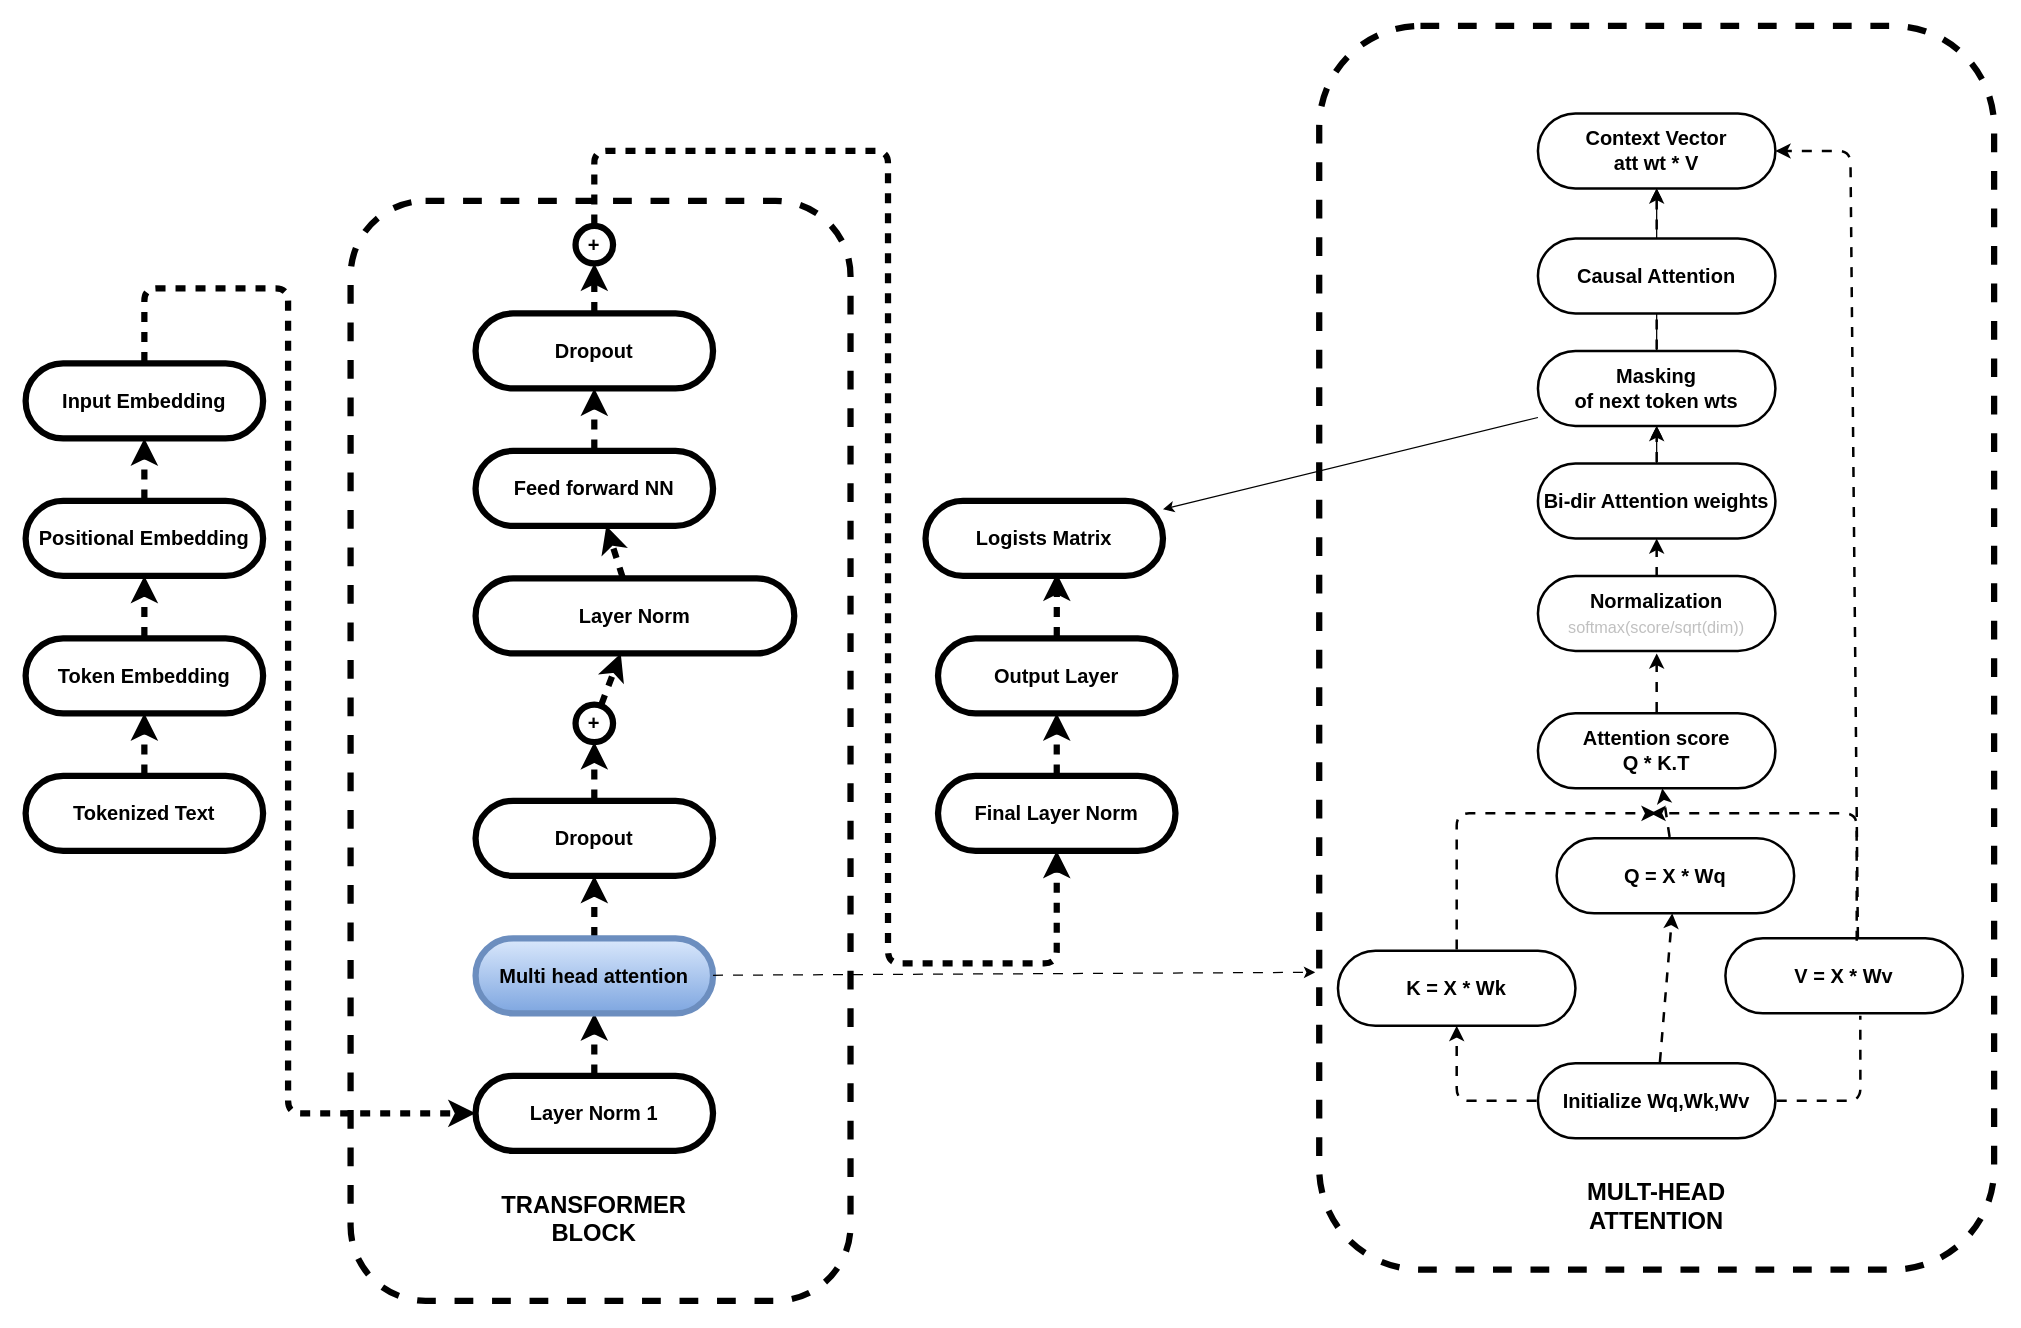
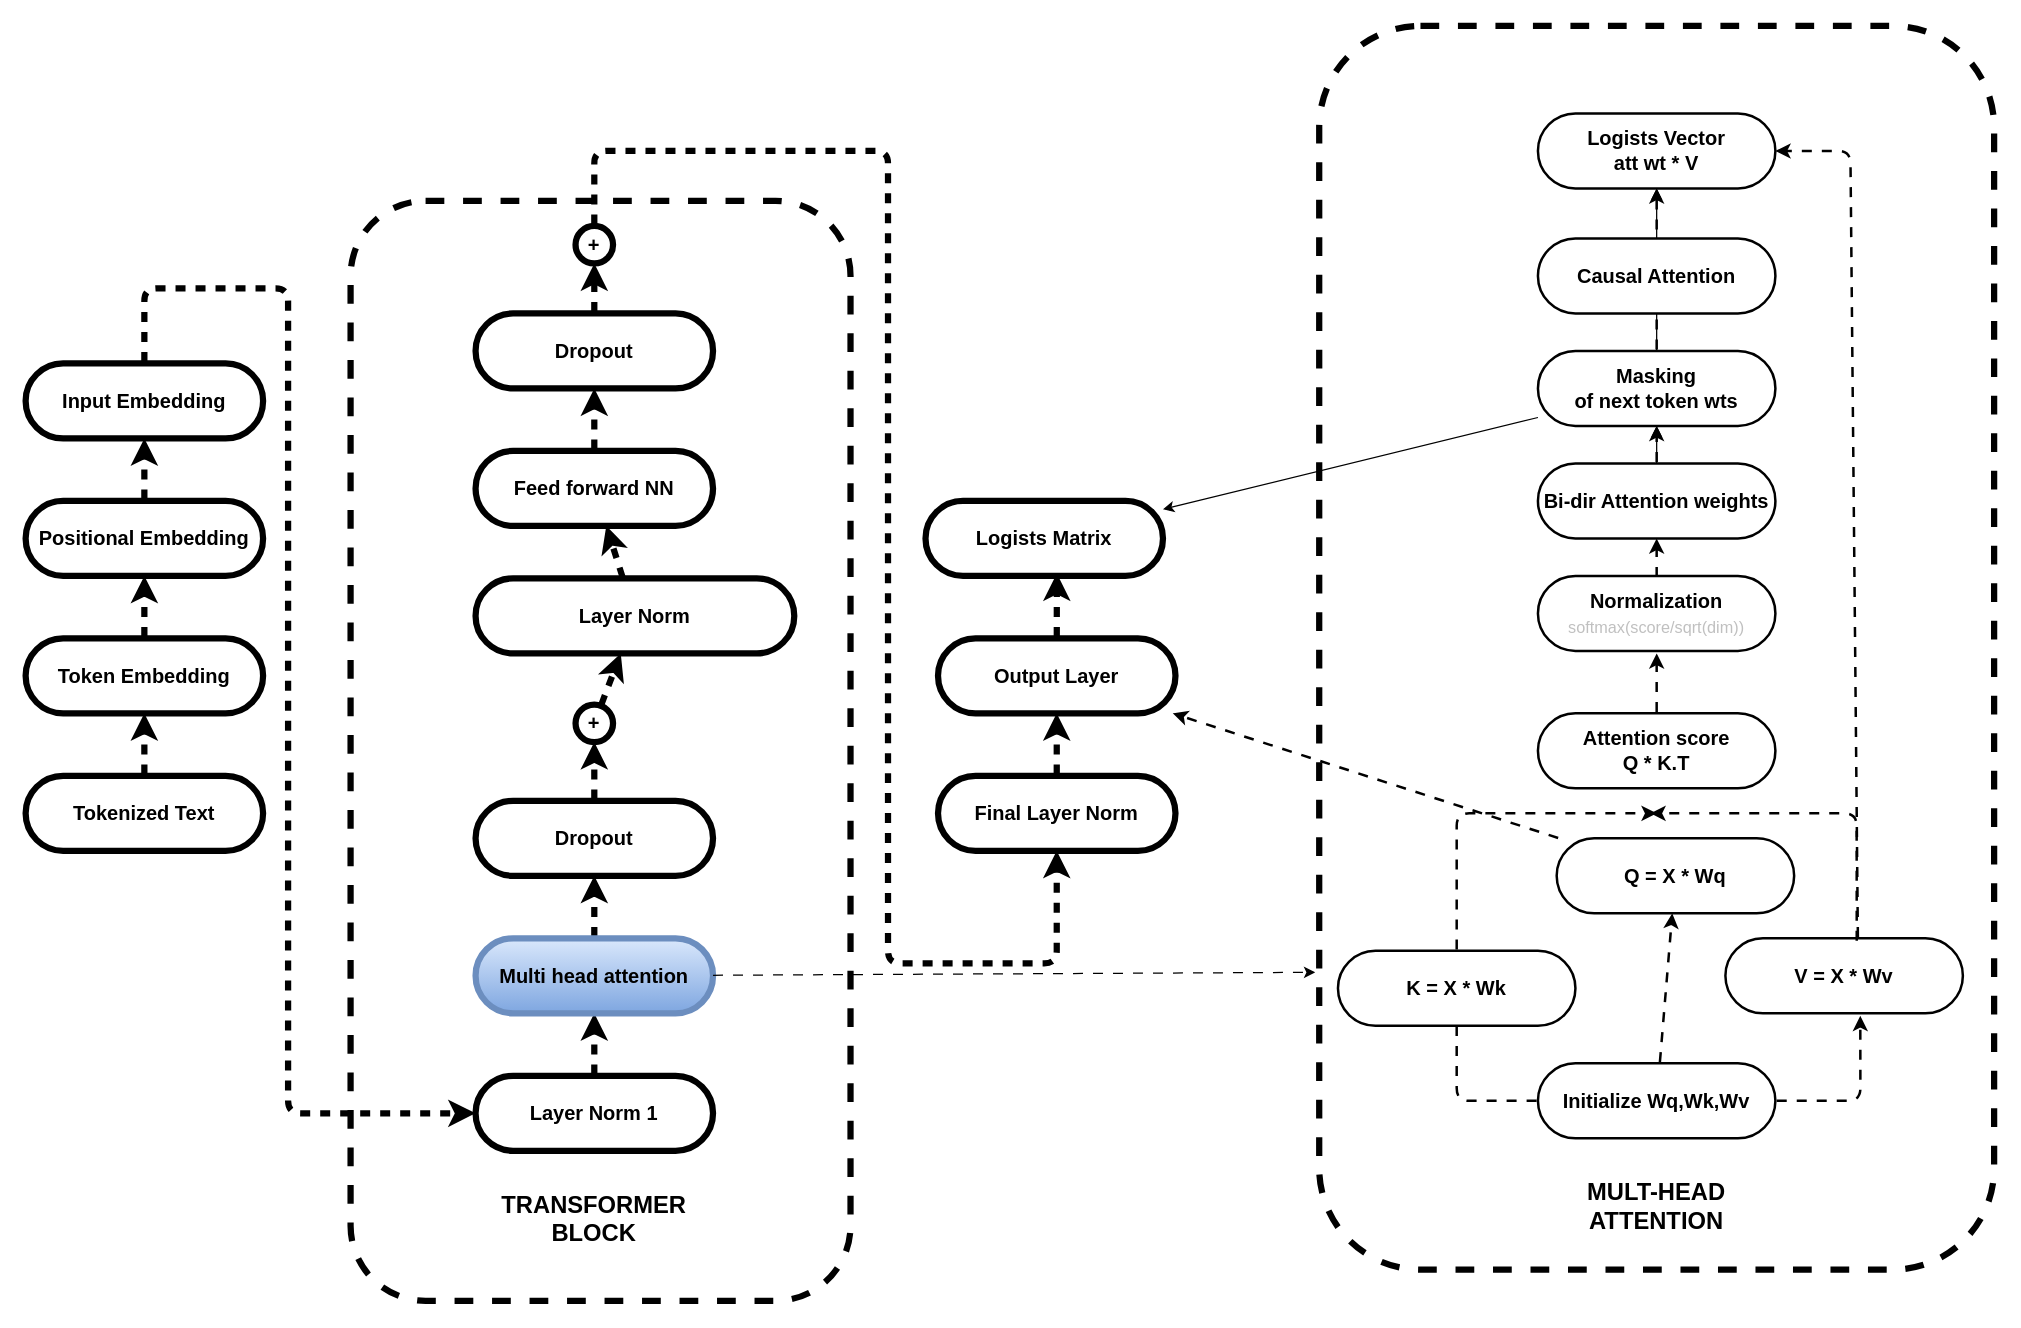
(1657, 151) -> (1657, 151)
(1667, 818) -> (1330, 764)
(1861, 1023) -> (1861, 1028)
(1457, 1038) -> (1457, 1034)
